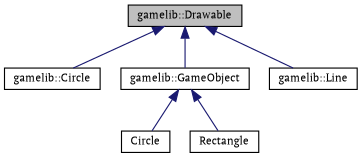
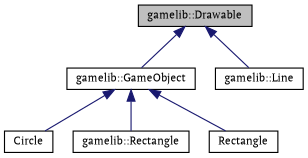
(52, 79) -> none
none -> (131, 142)
